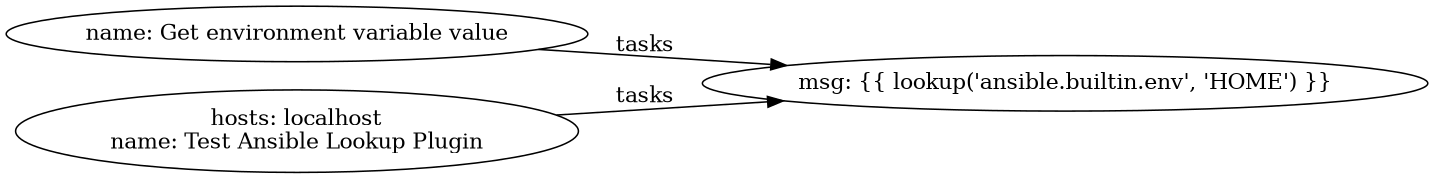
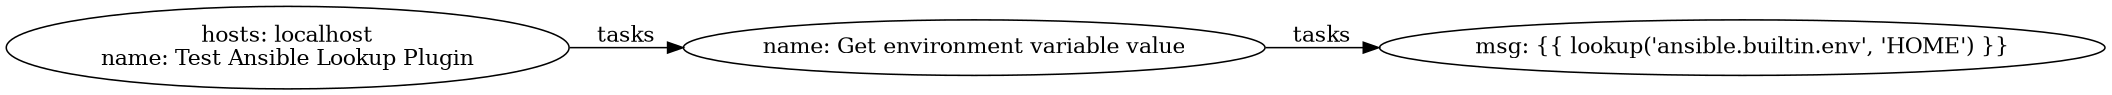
(662, 108) -> (619, 48)
